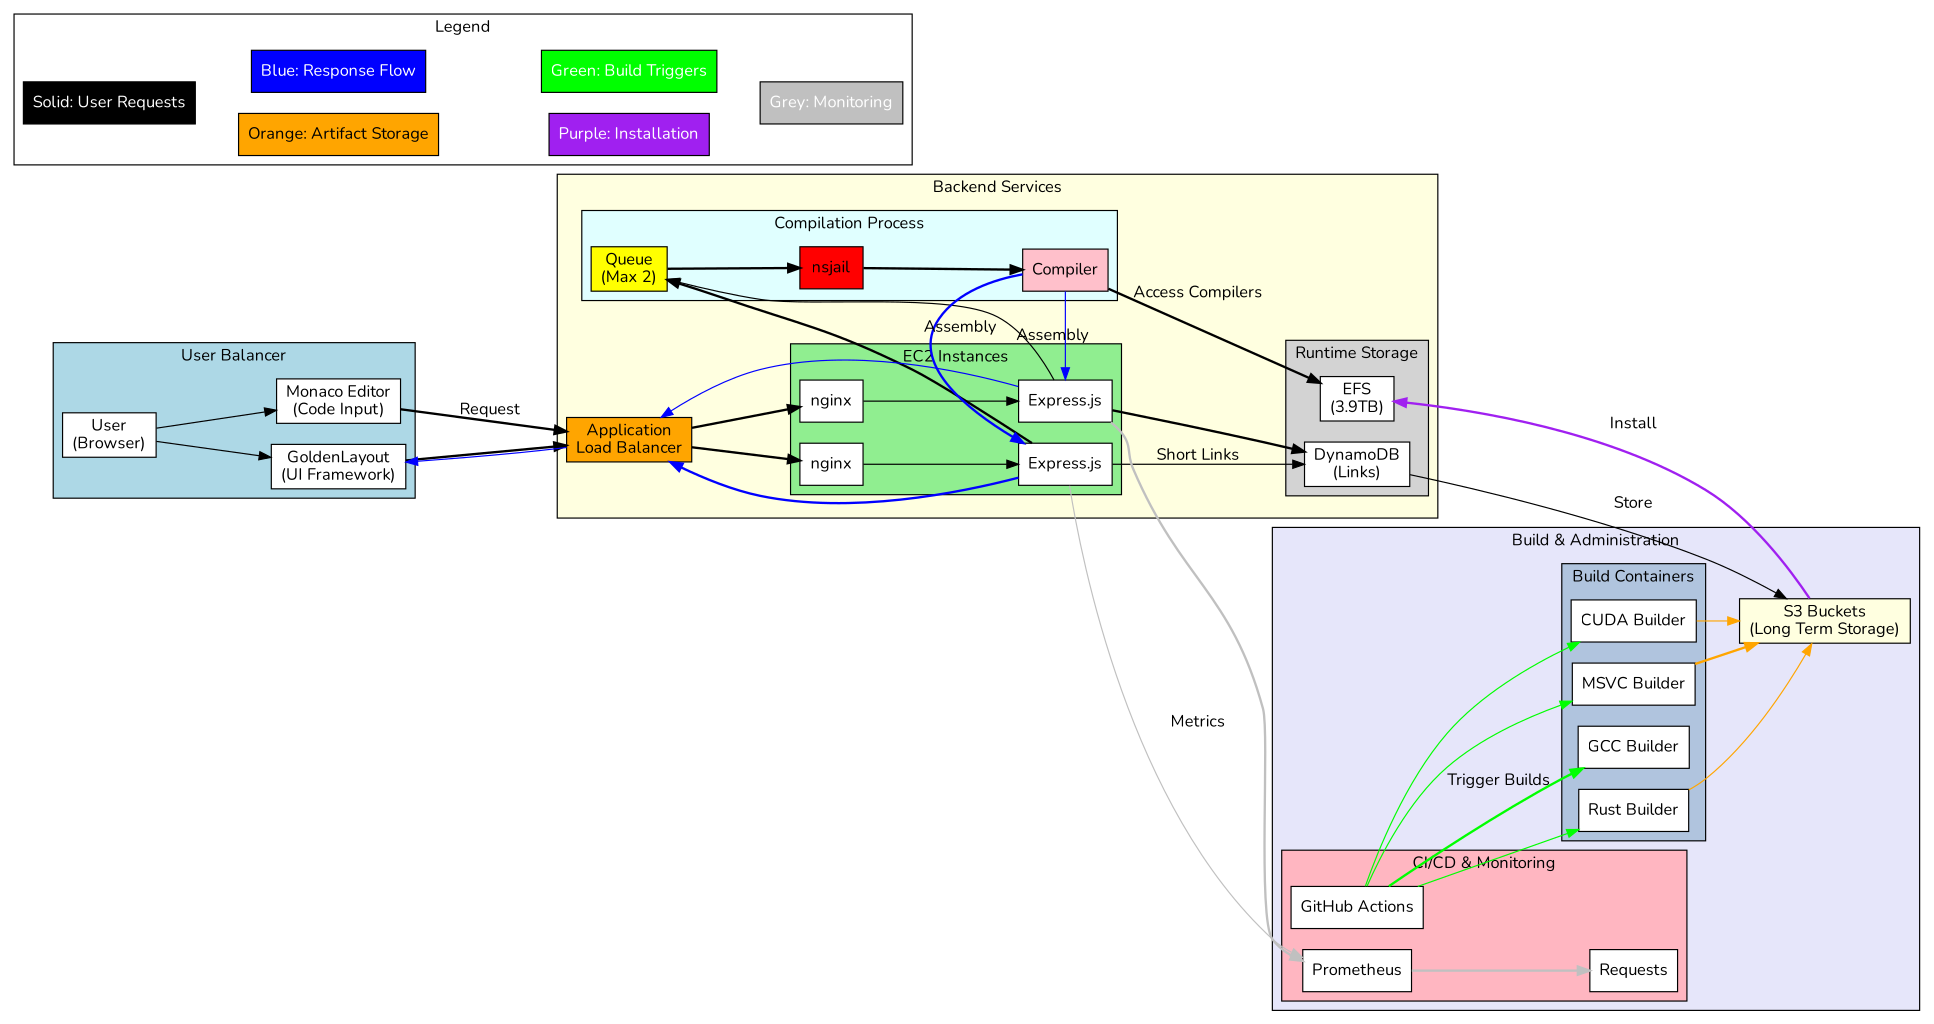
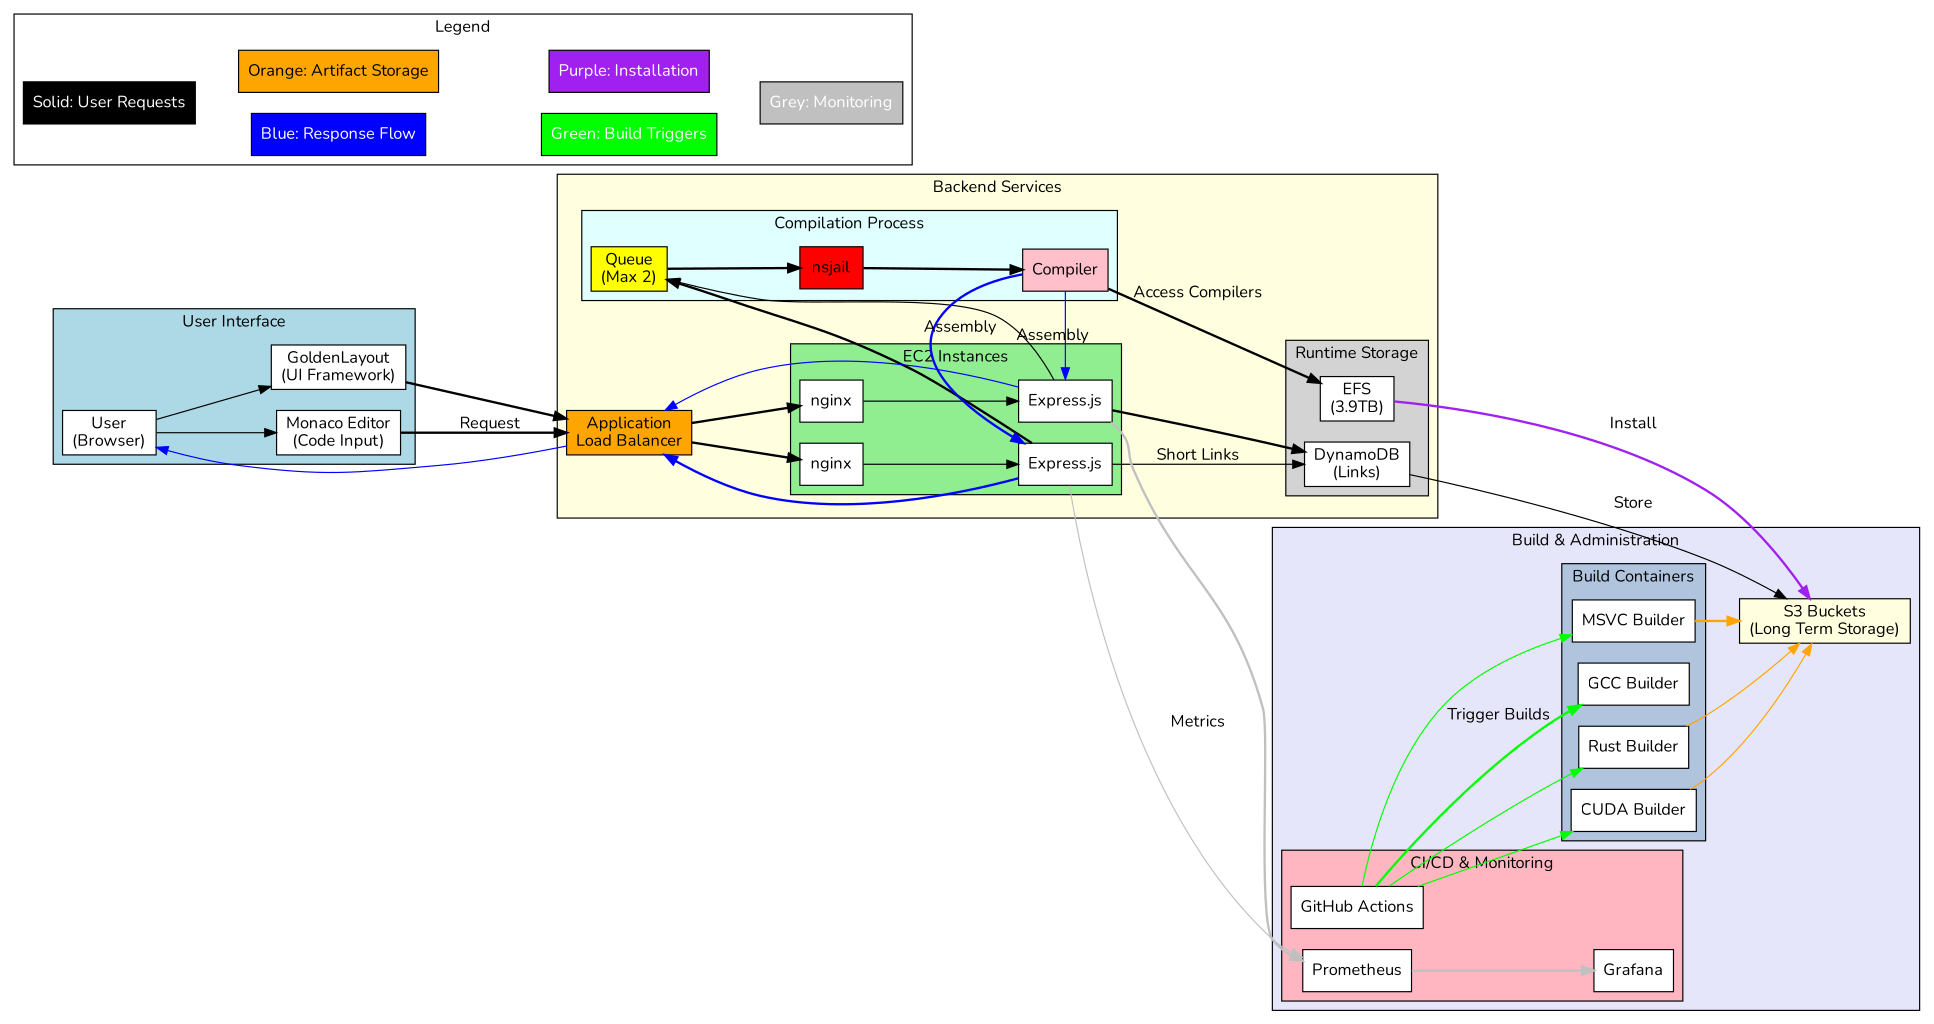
(234, 356) -> (234, 322)
(492, 455) -> (357, 472)
(1632, 455) -> (1621, 450)
(1634, 971) -> (1634, 971)
